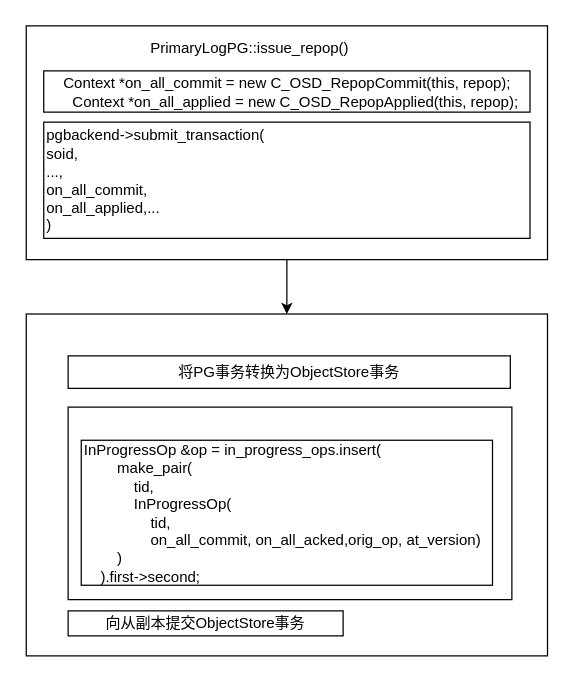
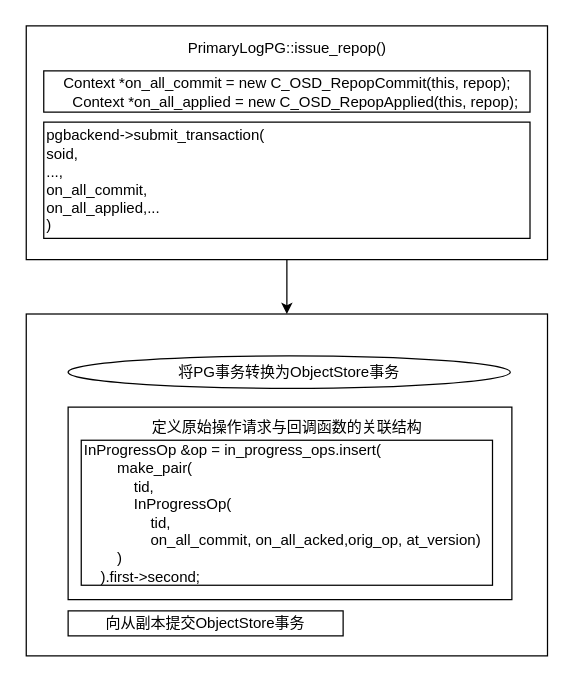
(249, 48) -> (287, 48)
(289, 372) -> (289, 372)
none -> (287, 427)
